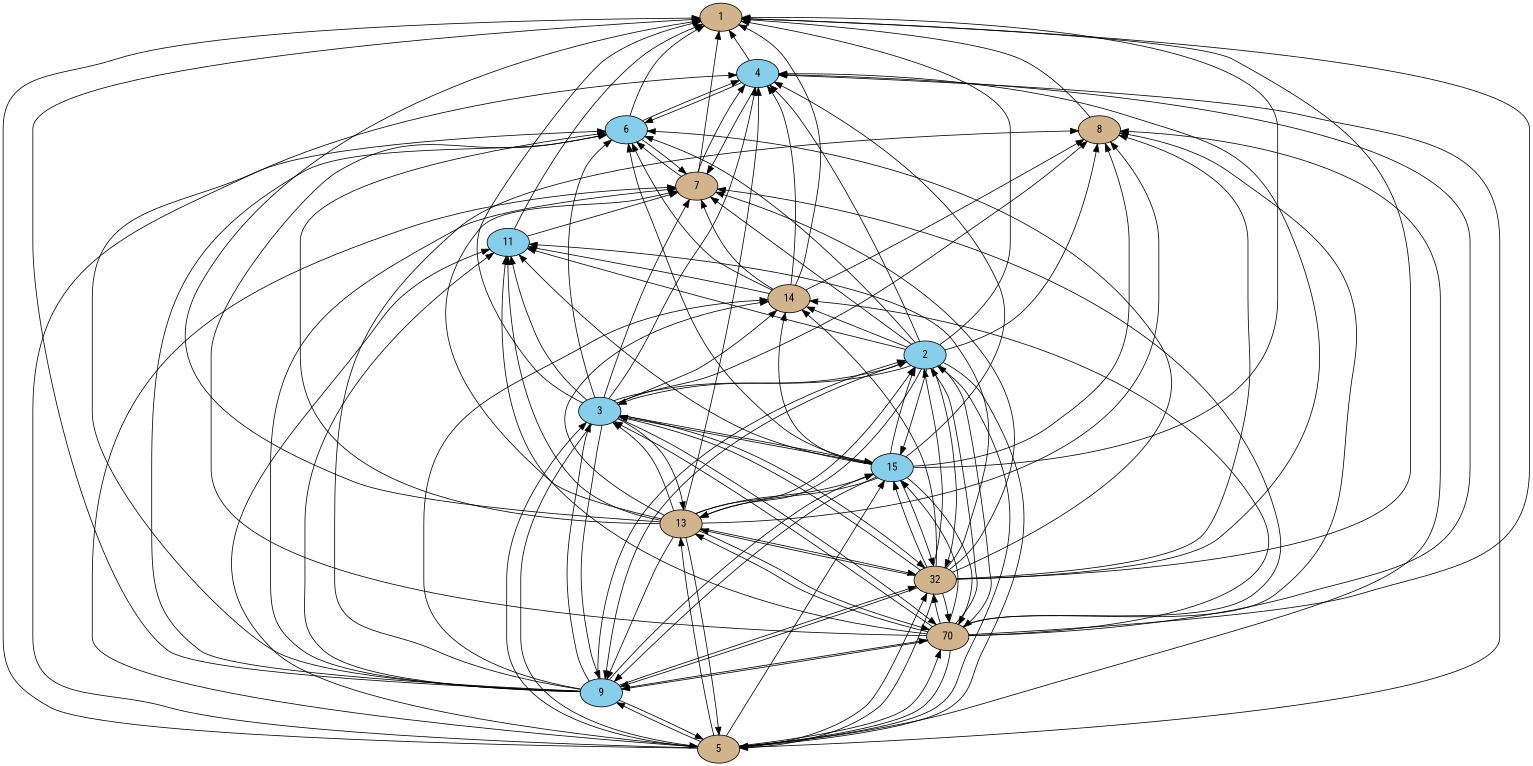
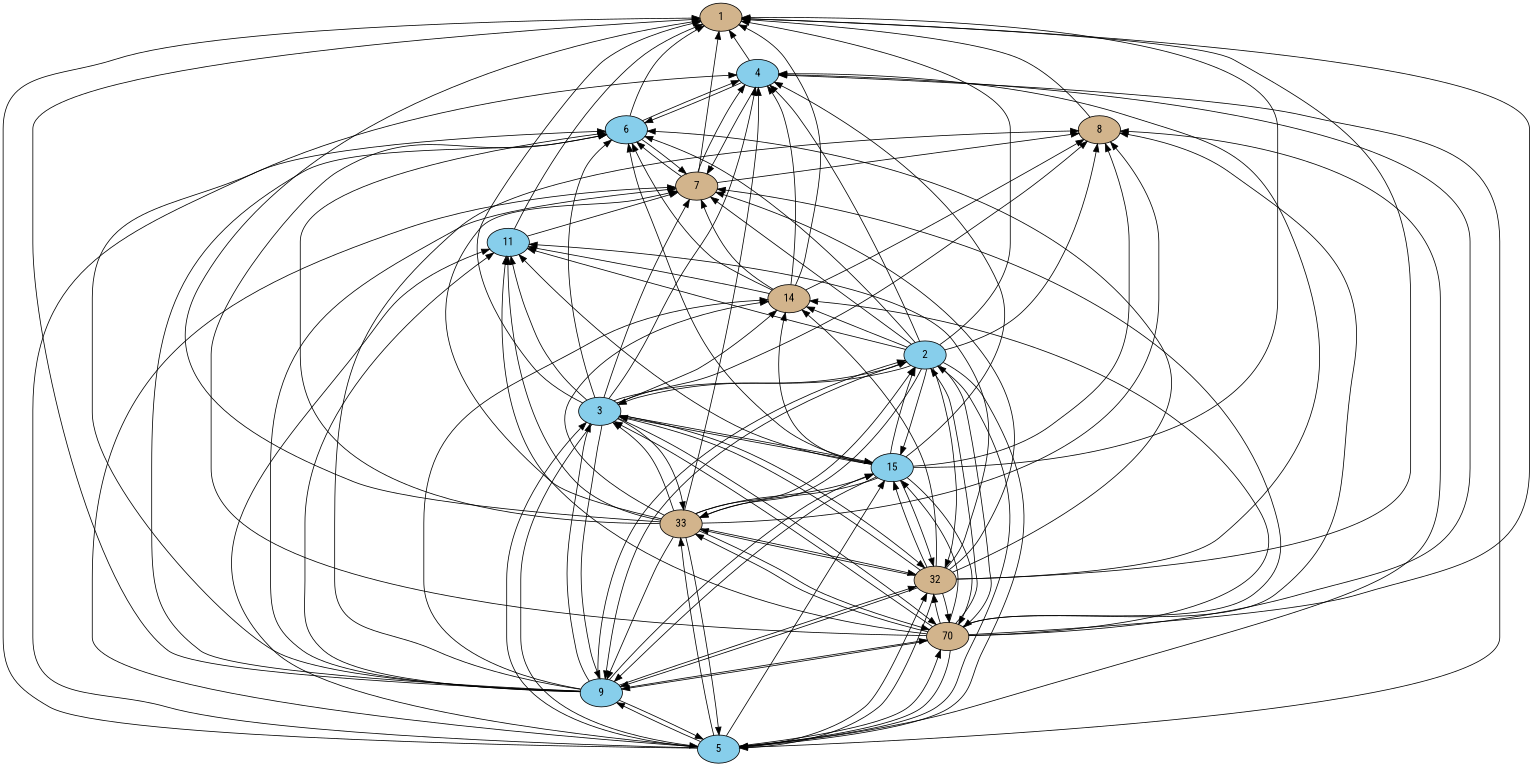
(1245, 415) -> (903, 157)
(941, 476) -> none
(681, 524) -> (681, 524)
(719, 749) -> (719, 749)
